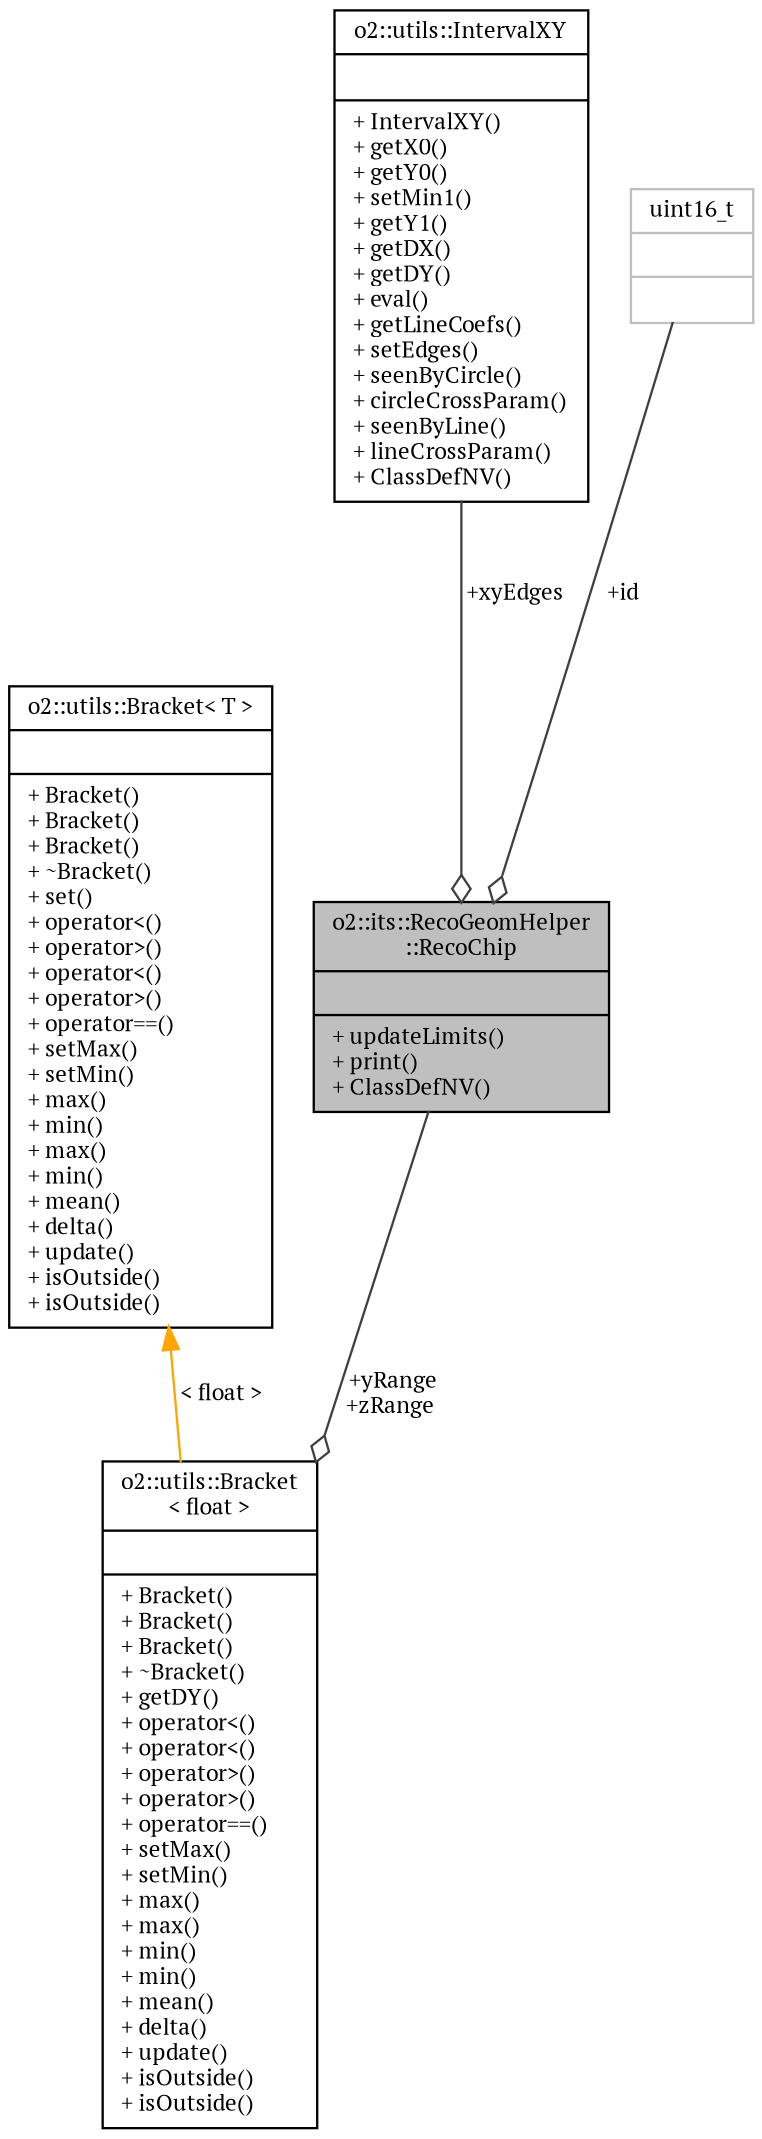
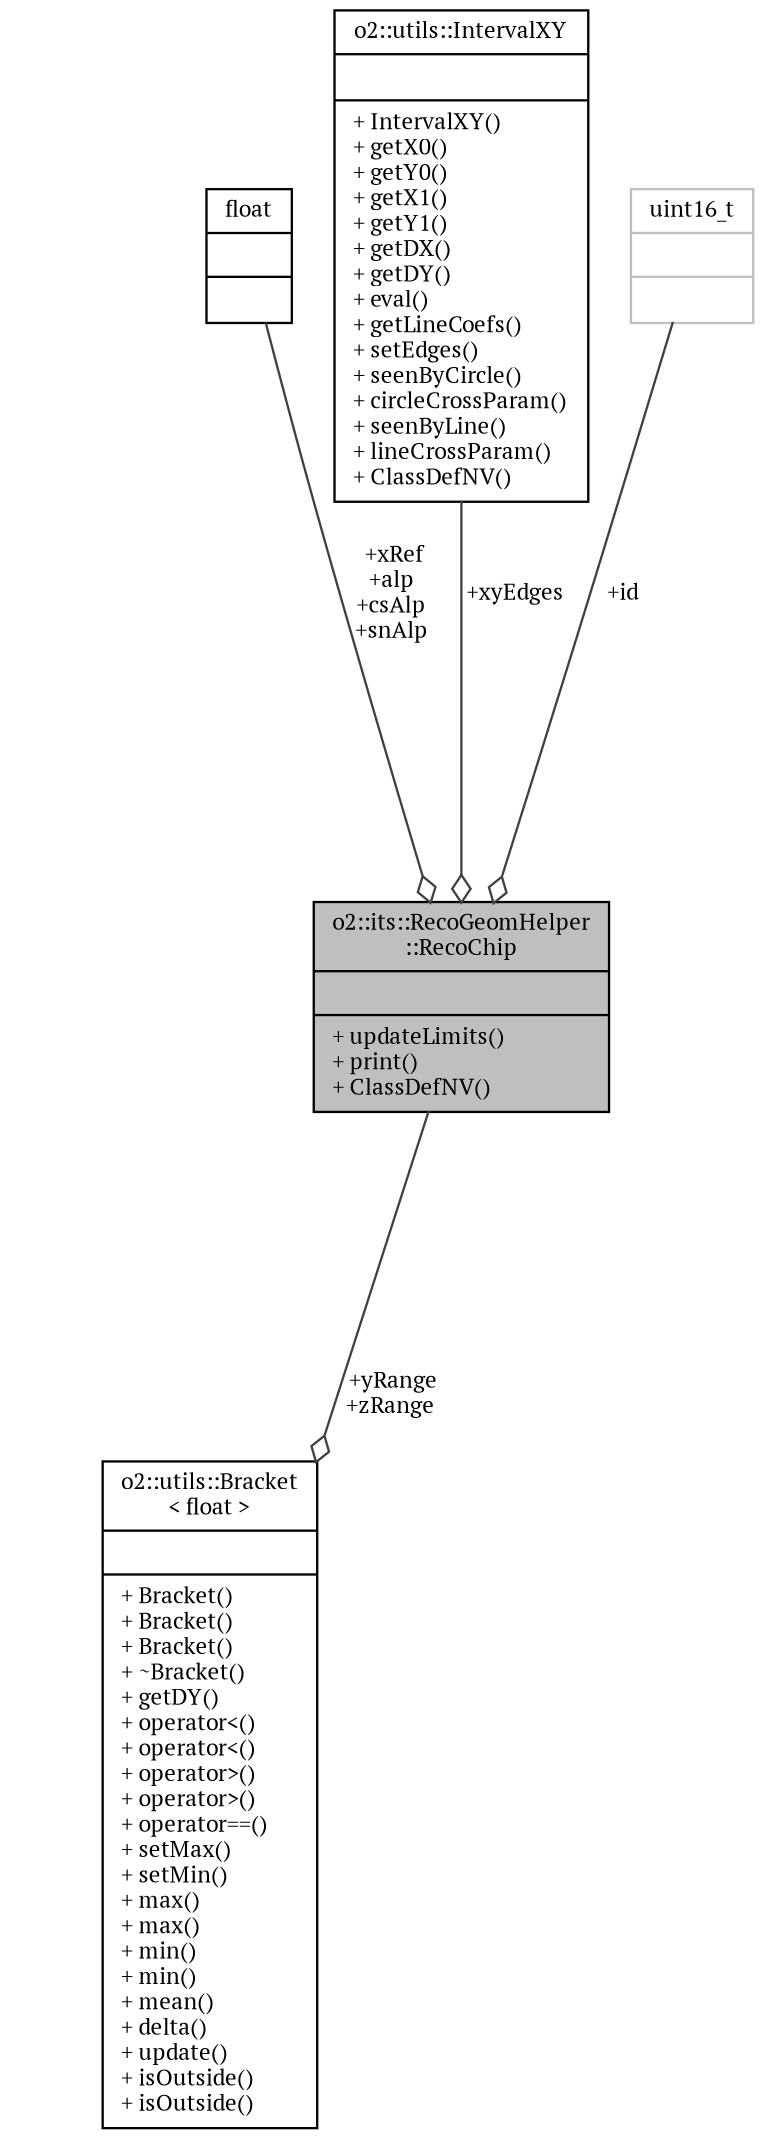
(413, 198) -> (401, 198)
none -> (249, 256)
(141, 1007) -> none
